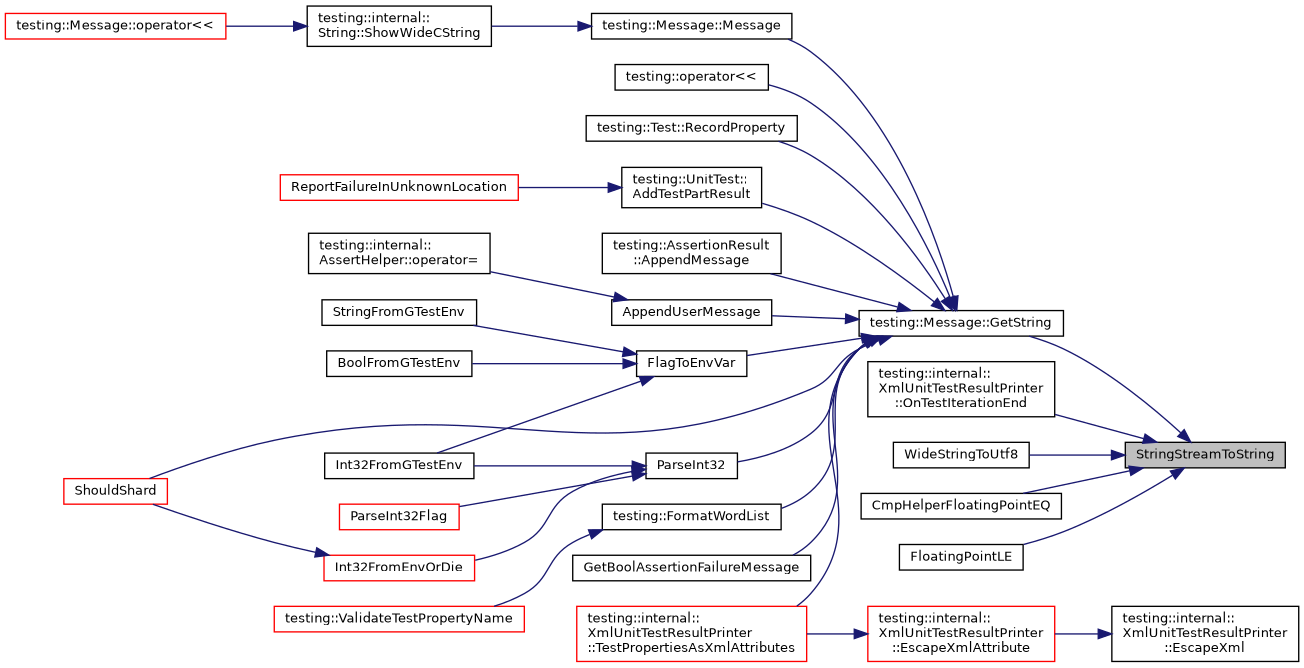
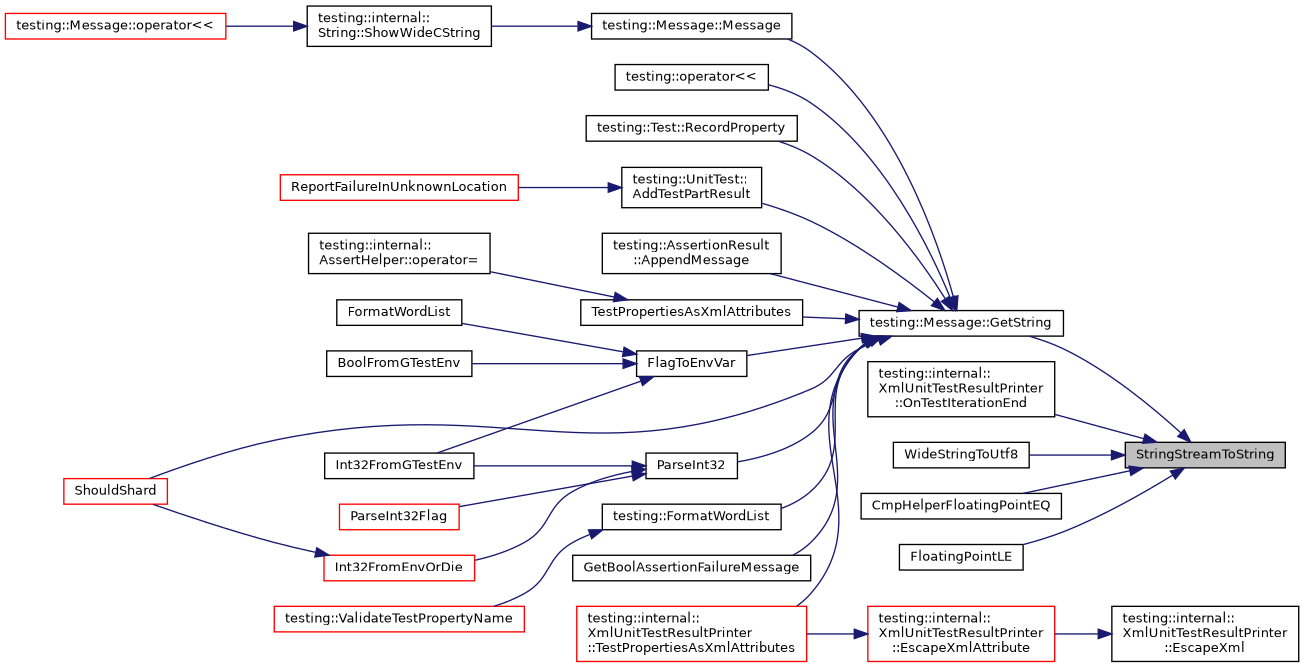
(399, 313) -> (399, 313)
(692, 313) -> (692, 313)
